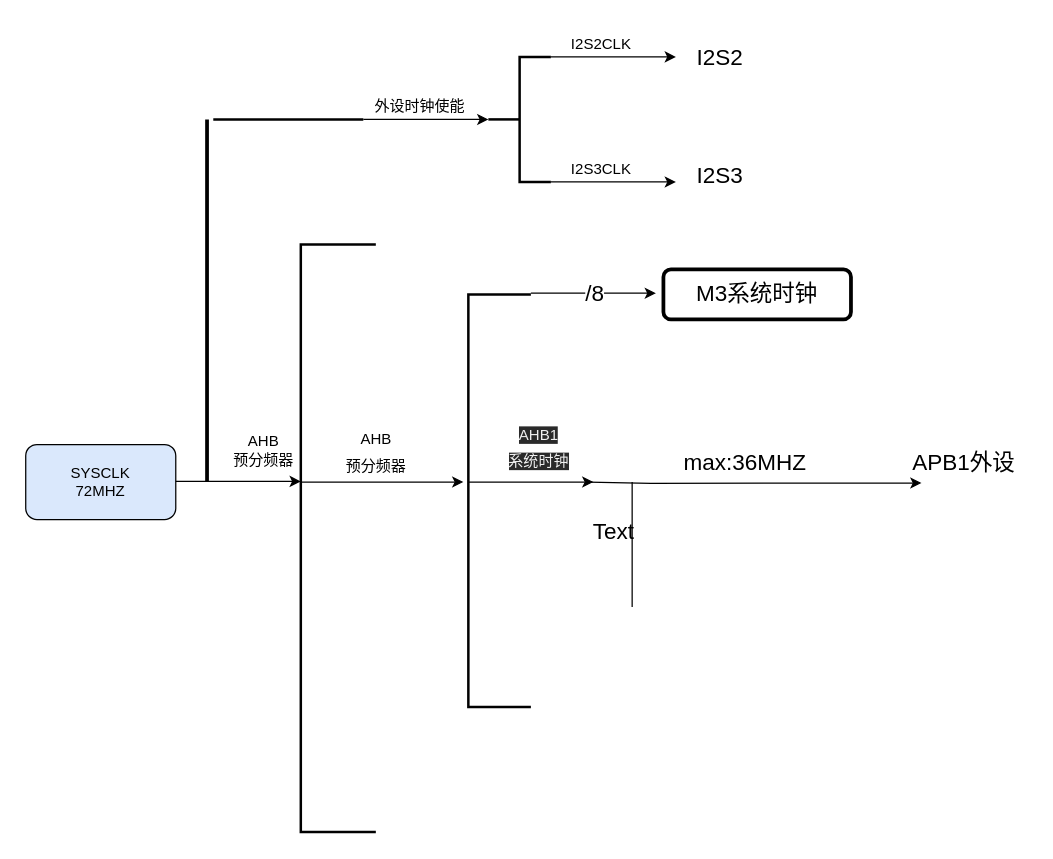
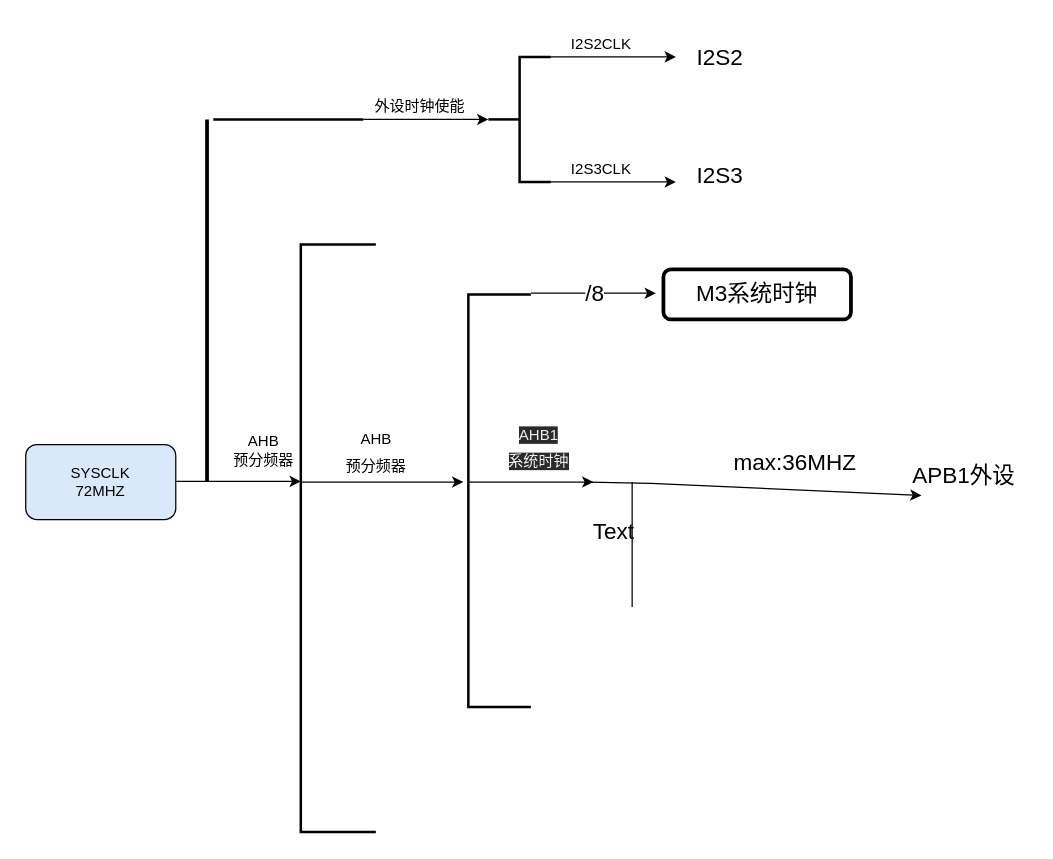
(744, 463) -> (794, 463)
(963, 463) -> (963, 476)
